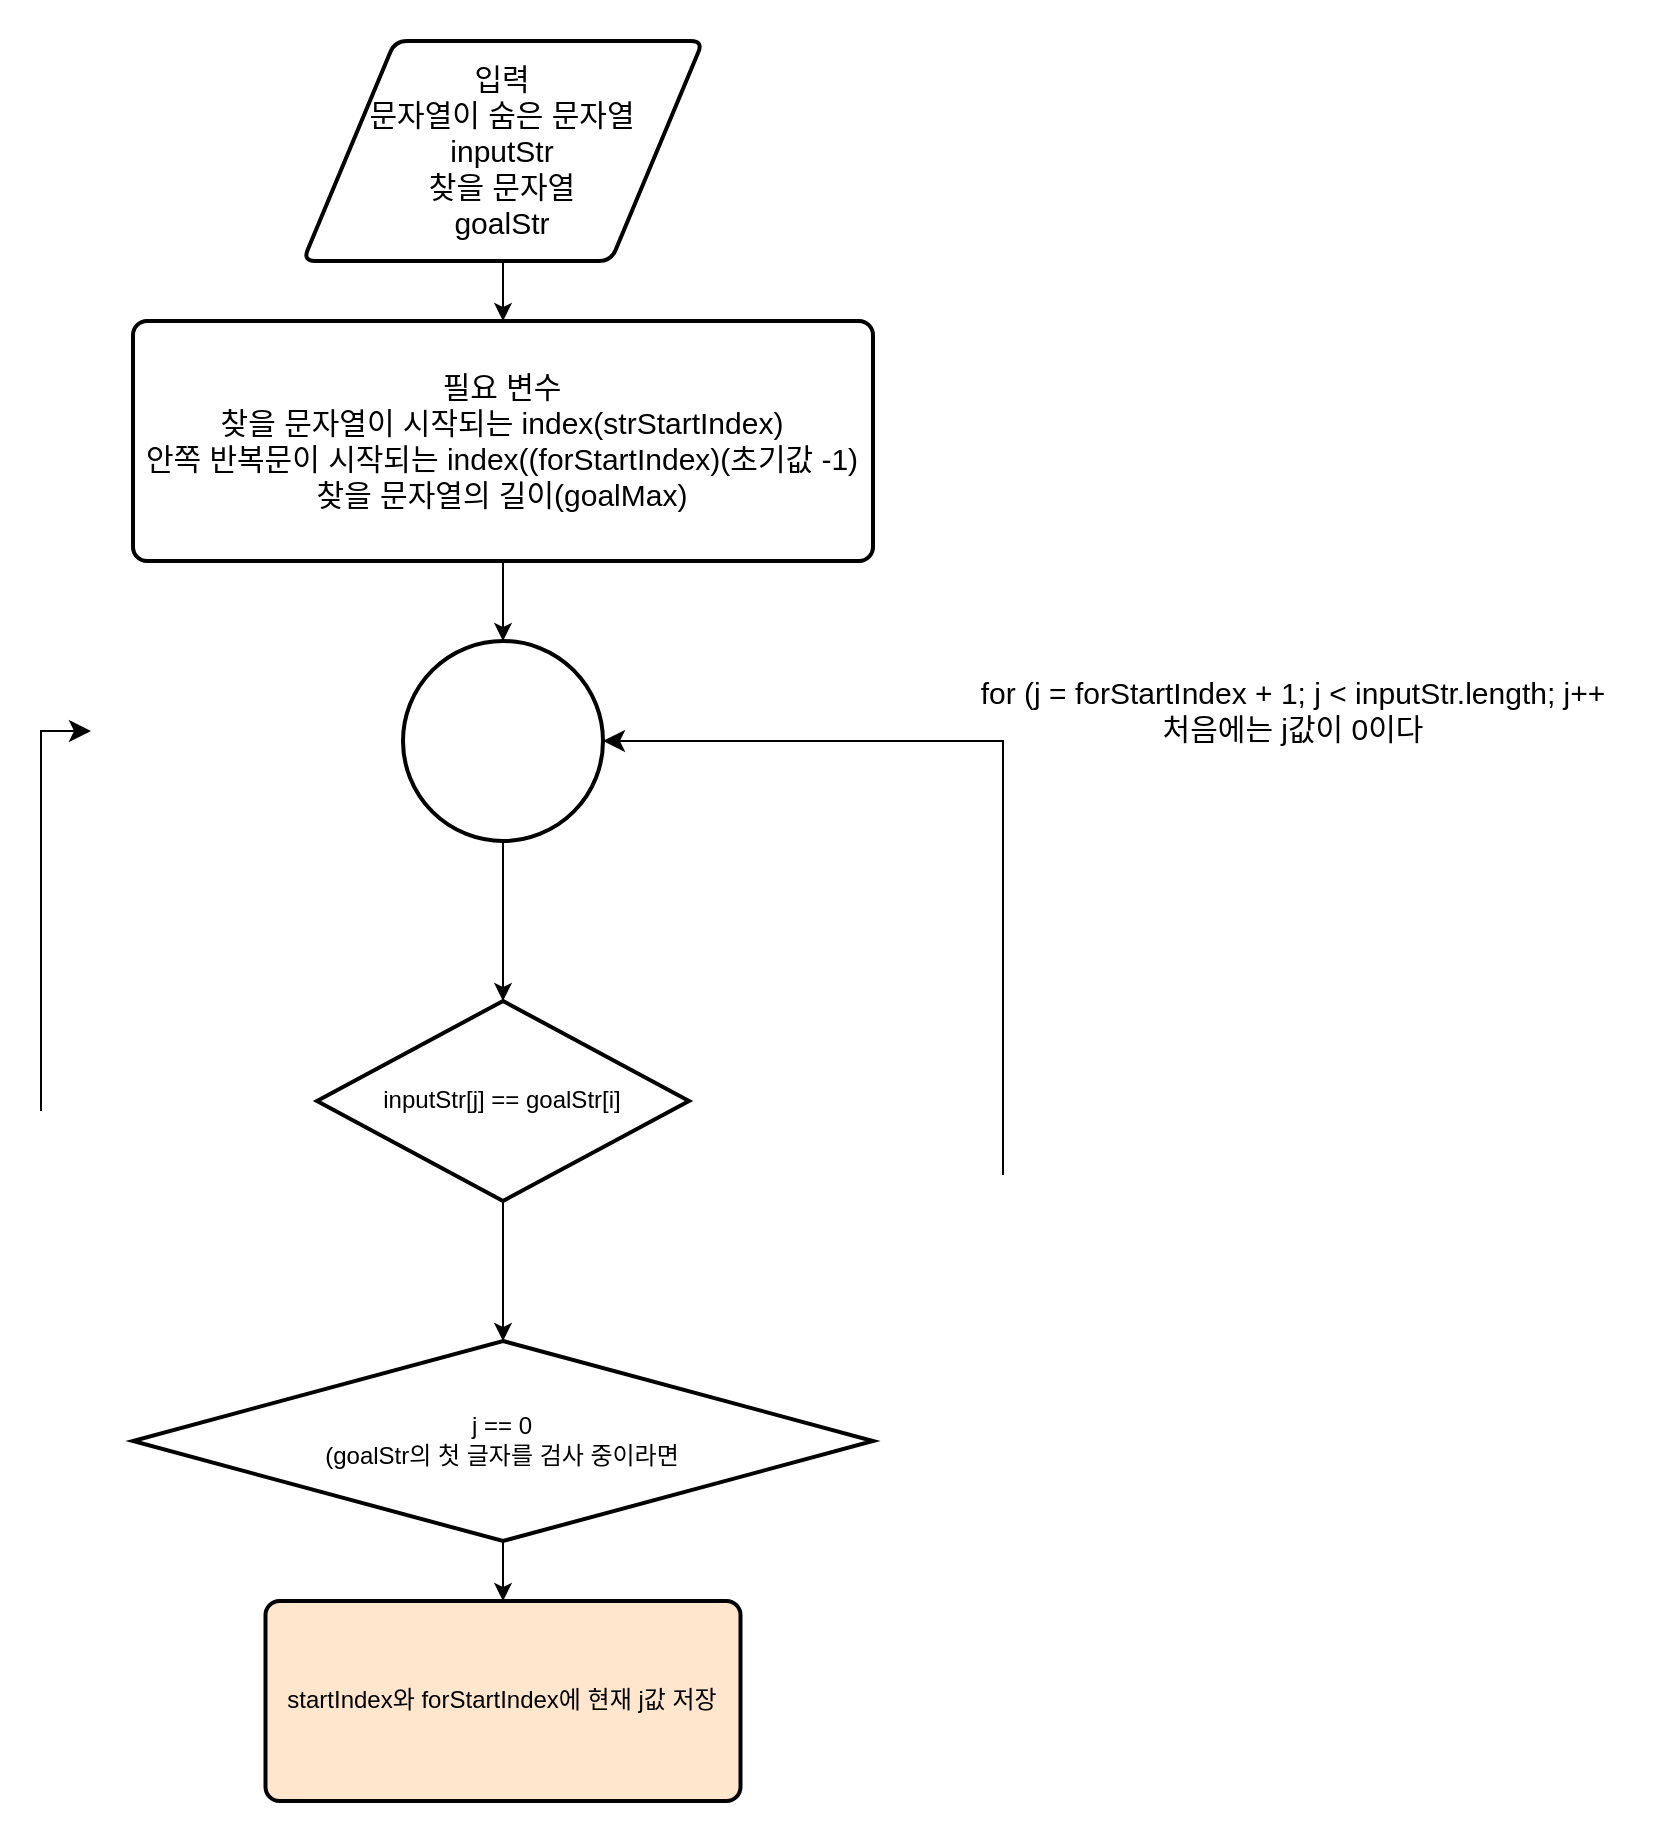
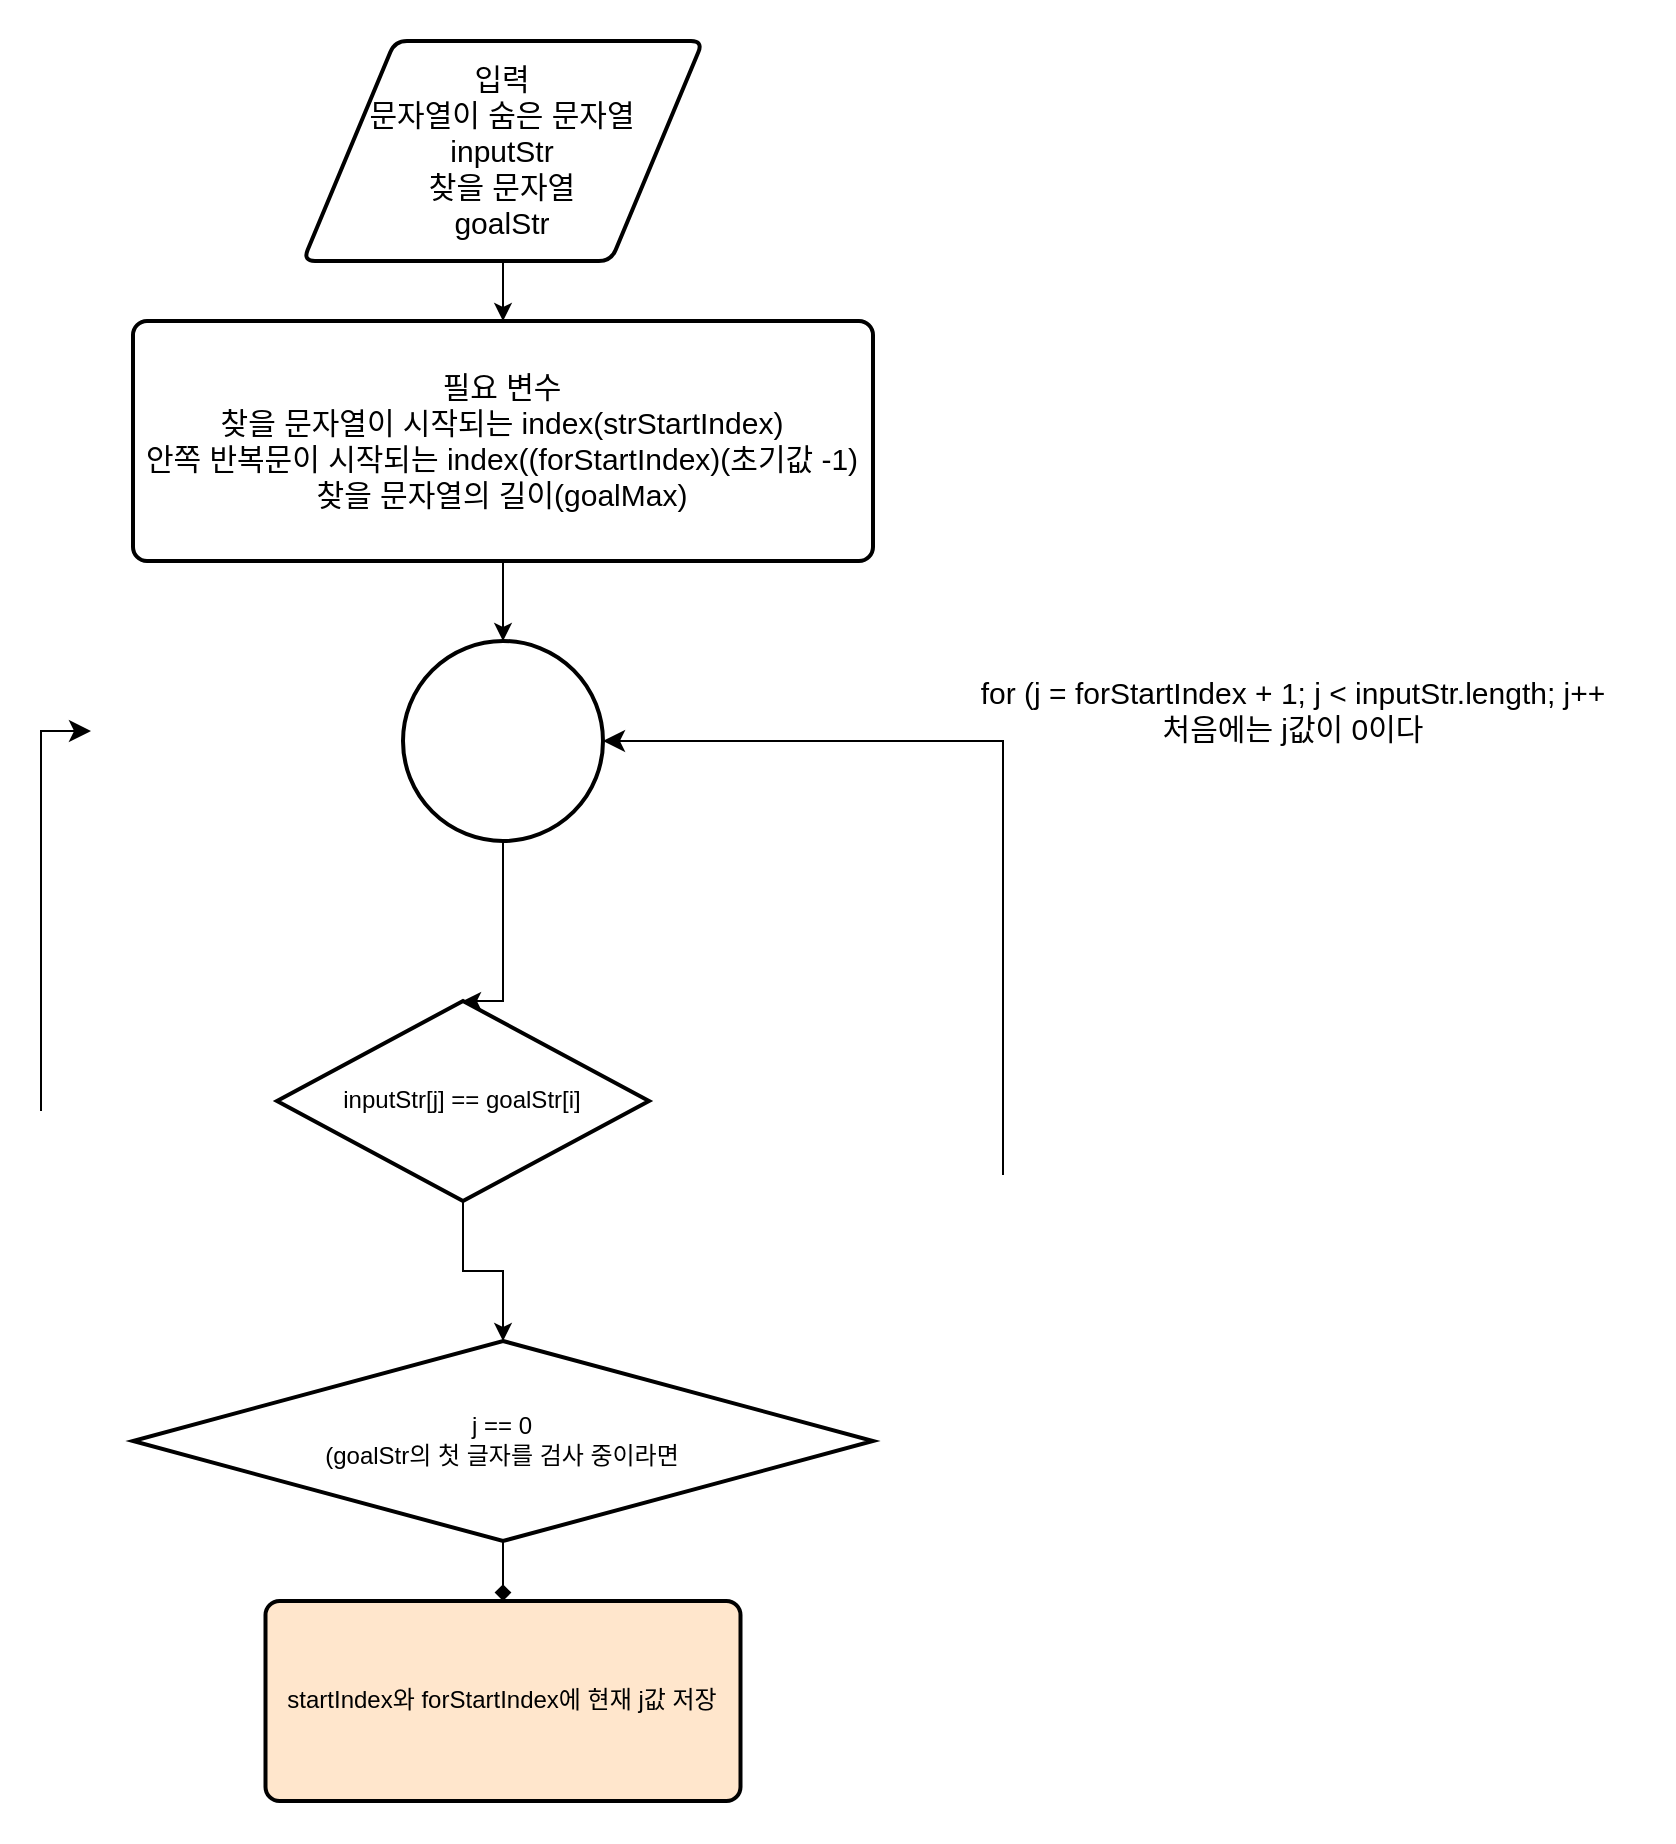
(503, 1101) -> (463, 1101)
(503, 1586) -> (503, 1585)
